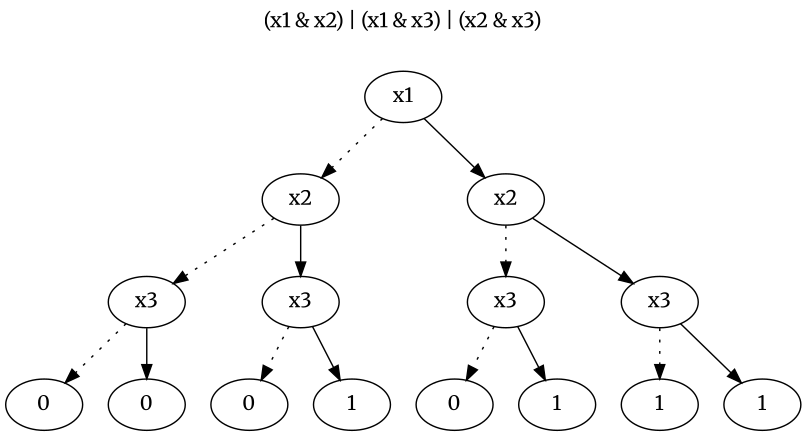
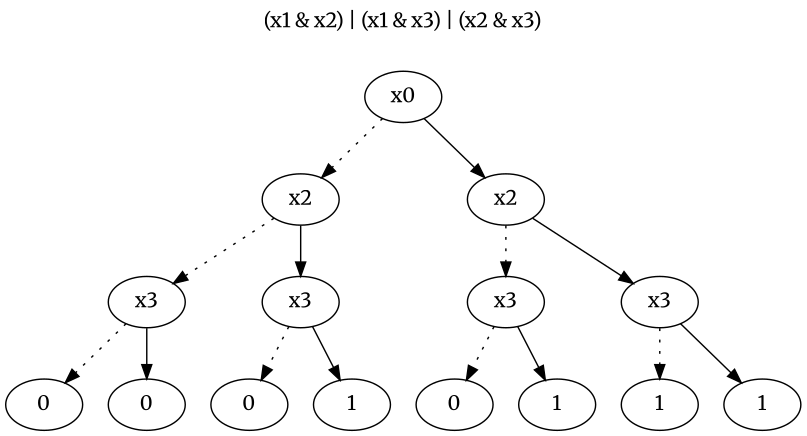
(403, 97) -> (403, 97)
